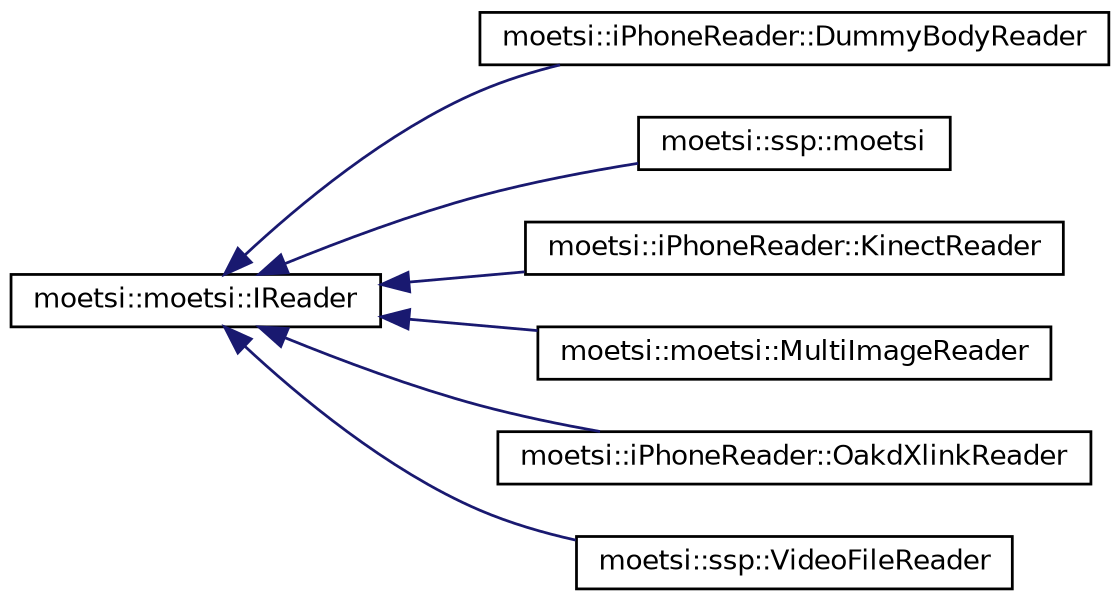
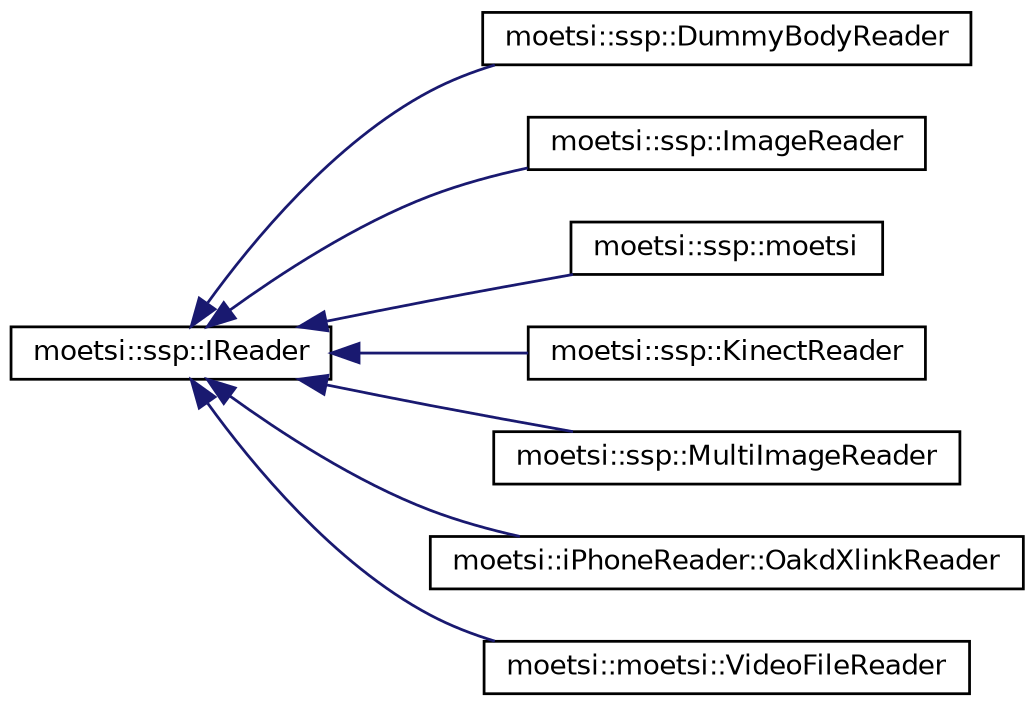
(794, 39) -> (727, 39)
none -> (727, 143)
(794, 248) -> (727, 353)
(196, 301) -> (171, 353)
(794, 353) -> (727, 458)
(794, 563) -> (727, 668)
